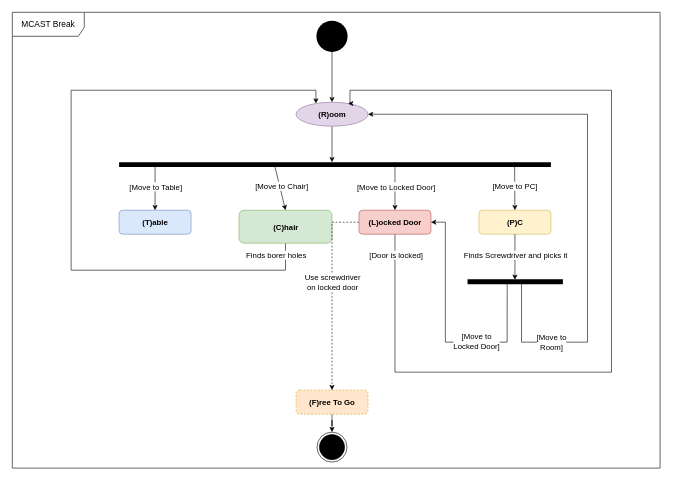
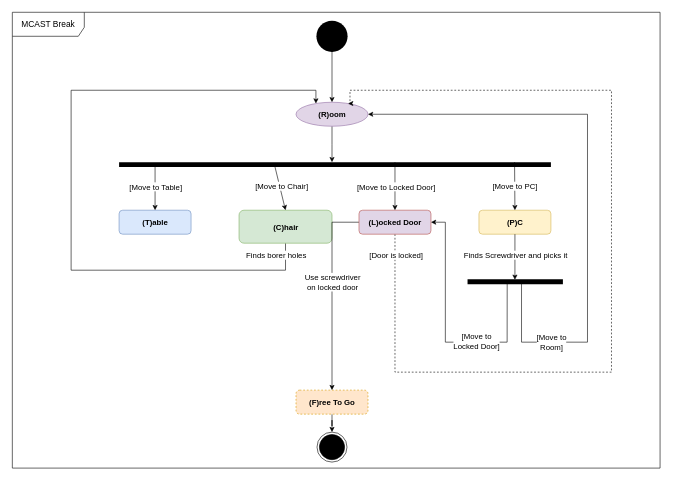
(395, 222) -> (395, 222)
(612, 260) -> (612, 260)
(332, 339) -> (332, 339)
